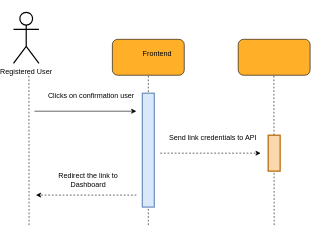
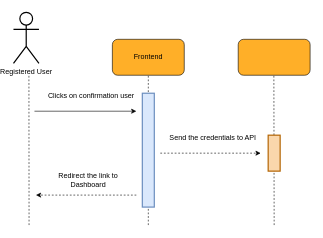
(158, 54) -> (149, 57)
(213, 138) -> (213, 138)
